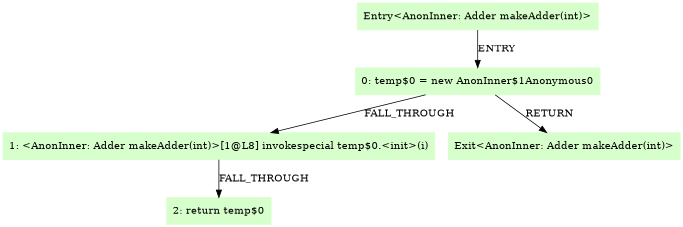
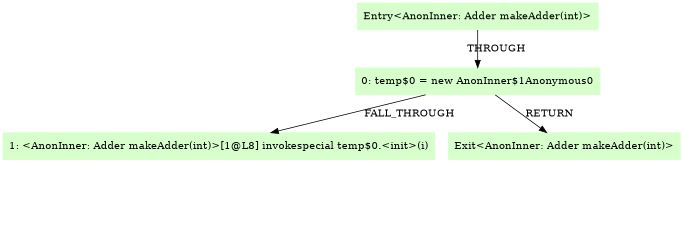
(497, 49) -> (497, 49)
(219, 211) -> none
